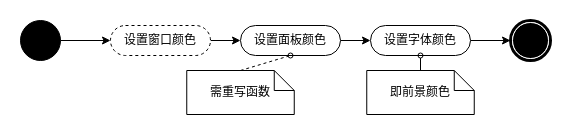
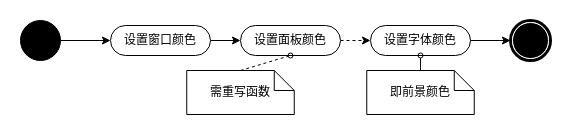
(161, 41) -> (161, 41)
(353, 41) -> (353, 41)
